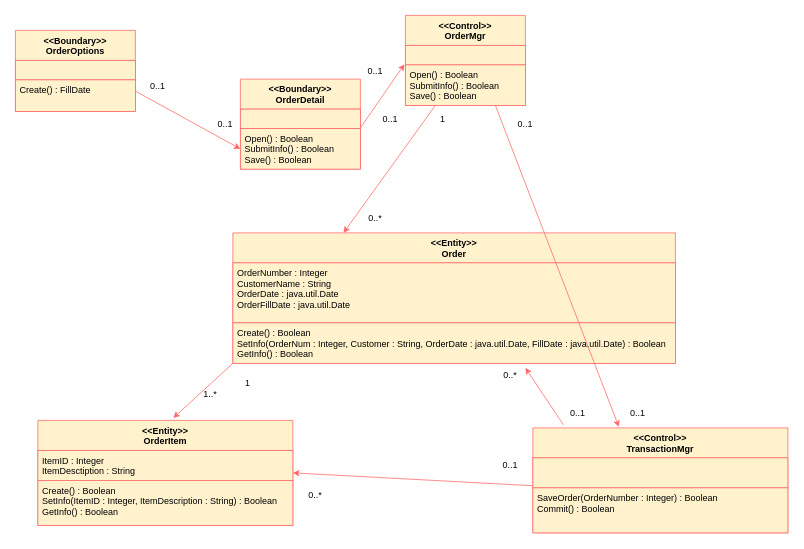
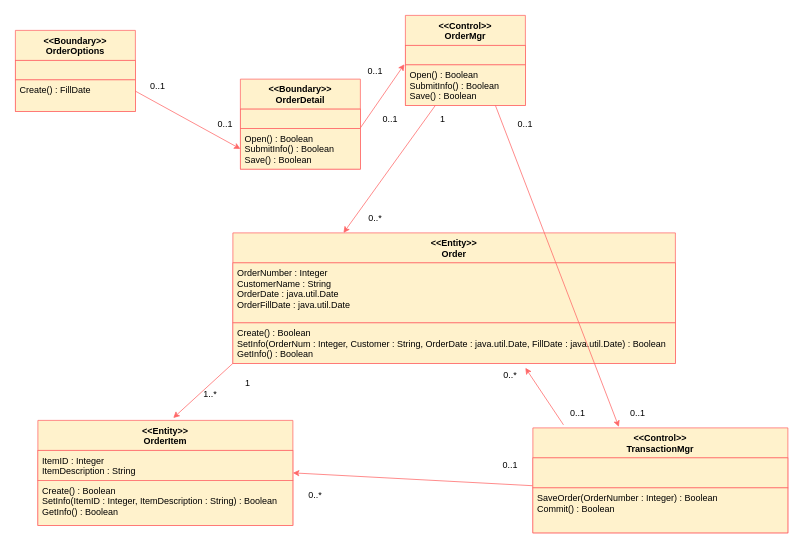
(79, 461) -> (79, 461)
